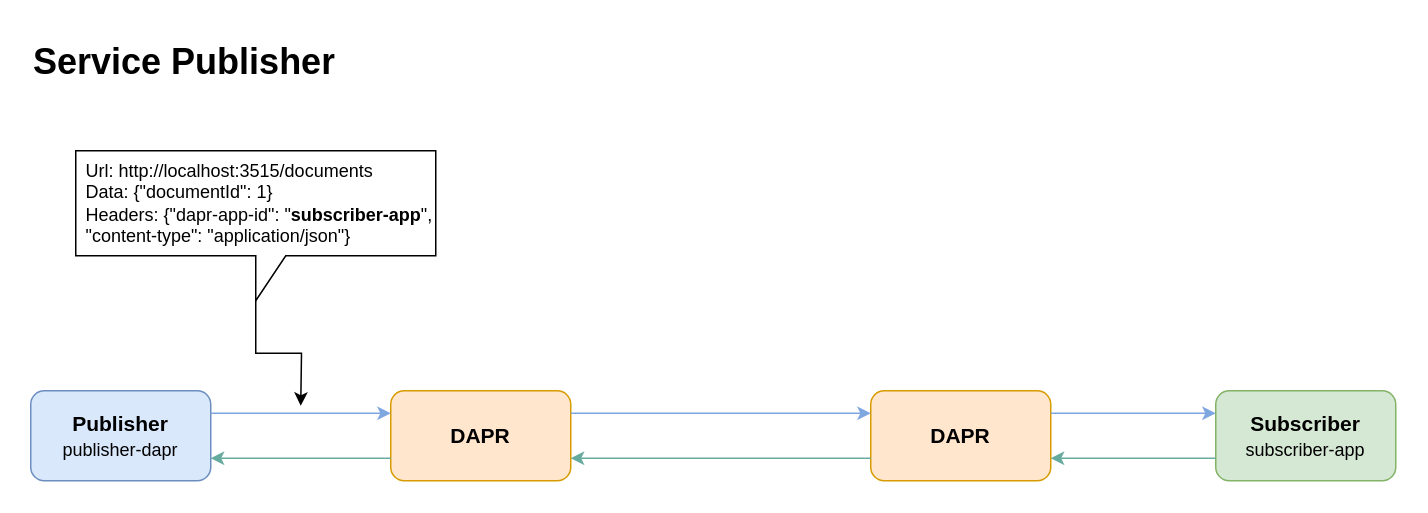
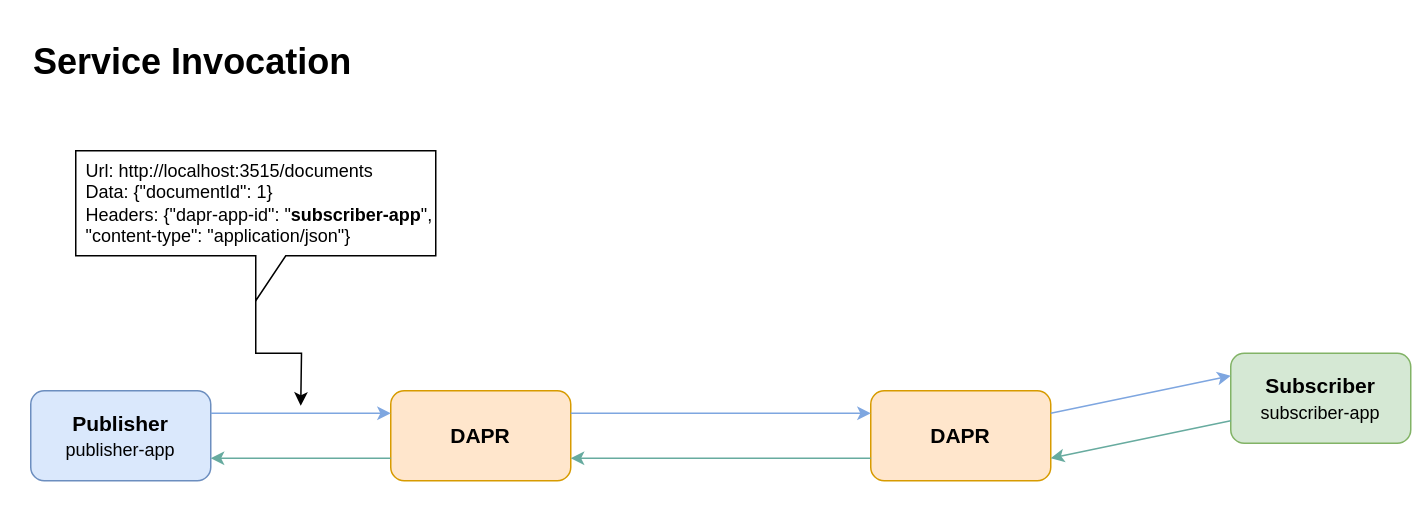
(110, 52) -> (117, 52)
(121, 436) -> (121, 436)
(1306, 436) -> (1321, 398)
